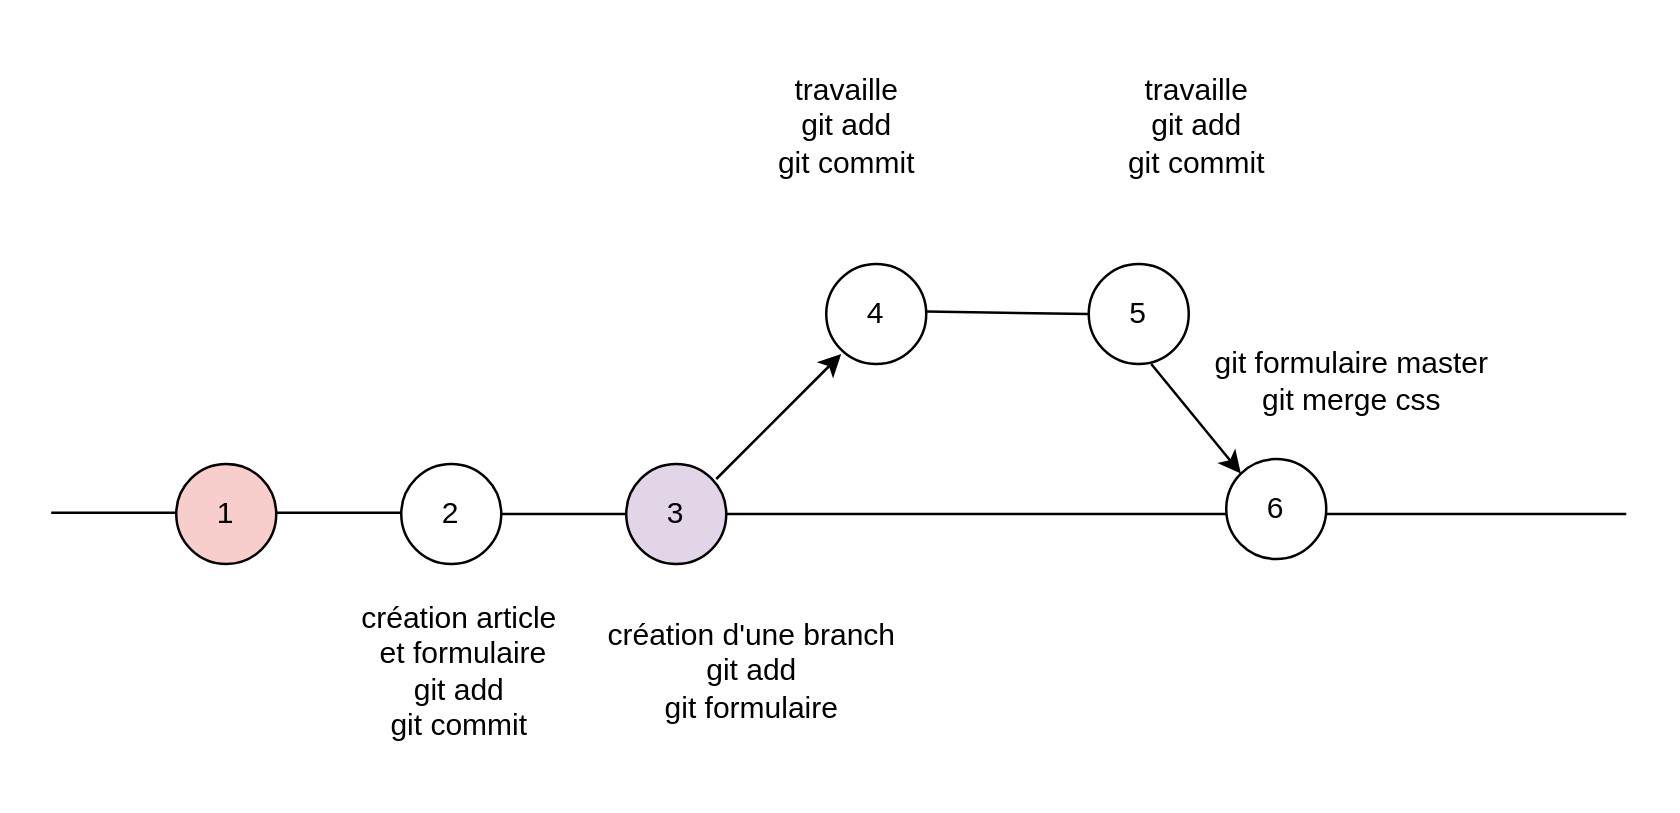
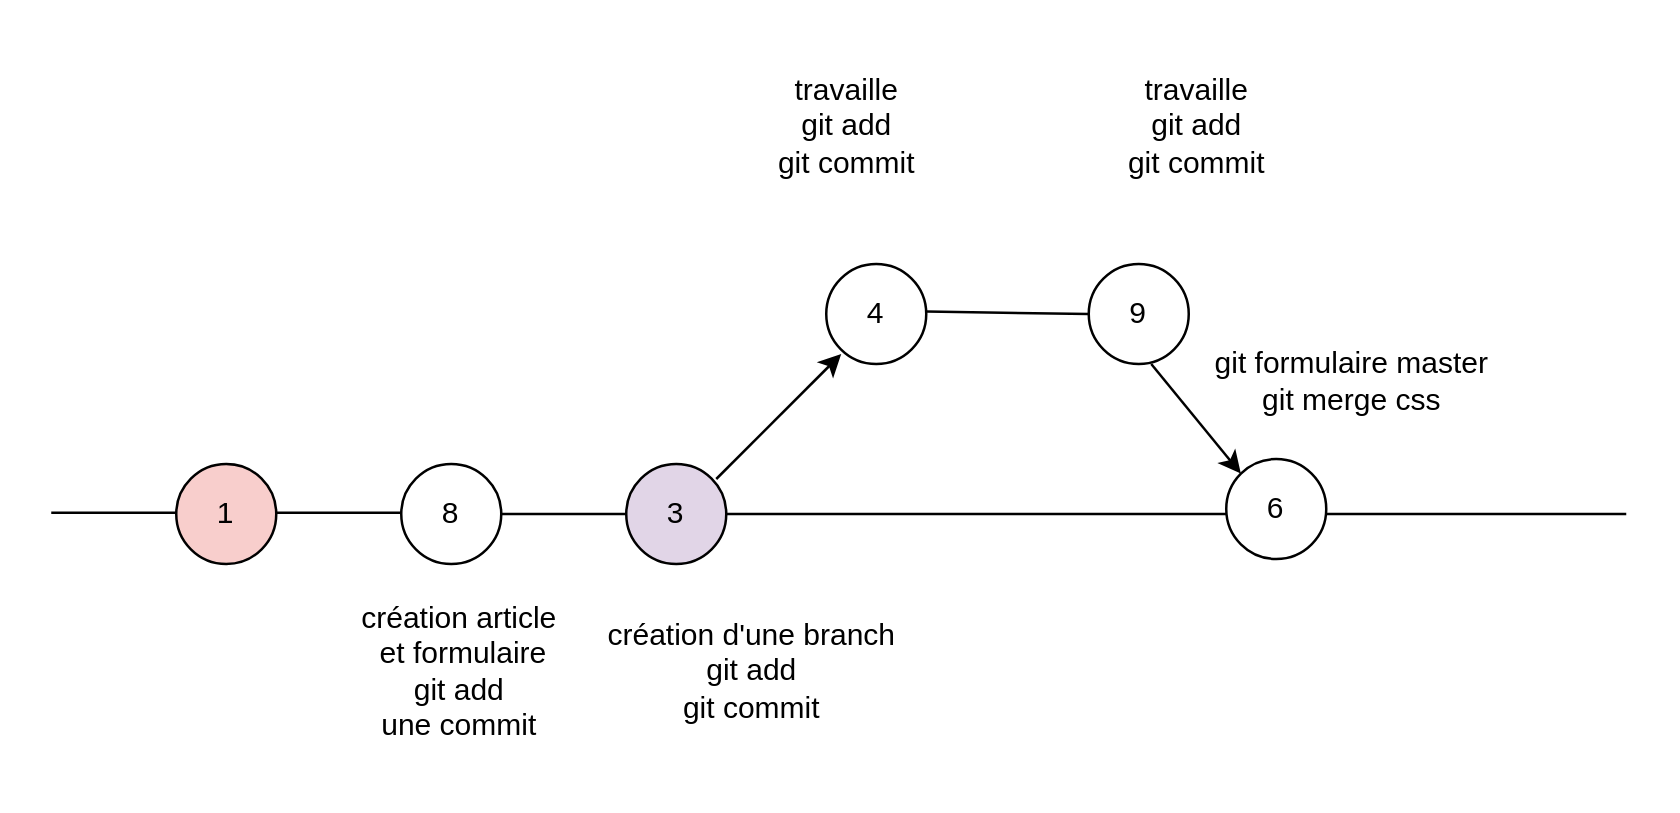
(1139, 314) -> (1139, 314)
(451, 514) -> (451, 514)
(460, 671) -> (460, 671)
(753, 671) -> (753, 671)
